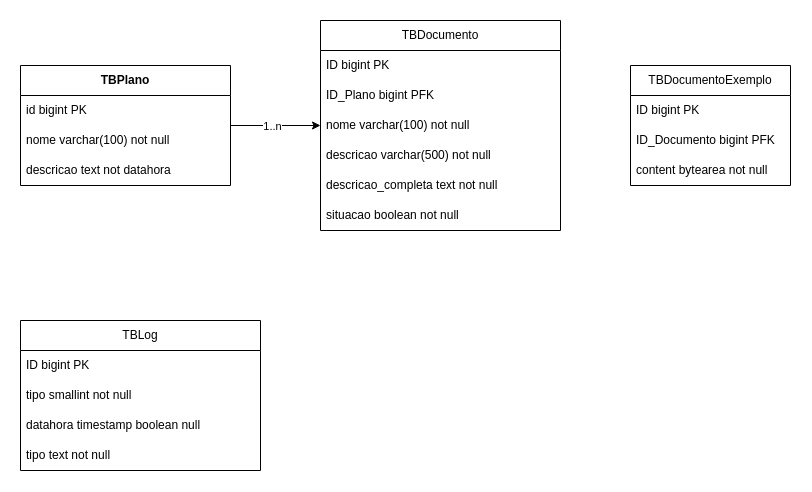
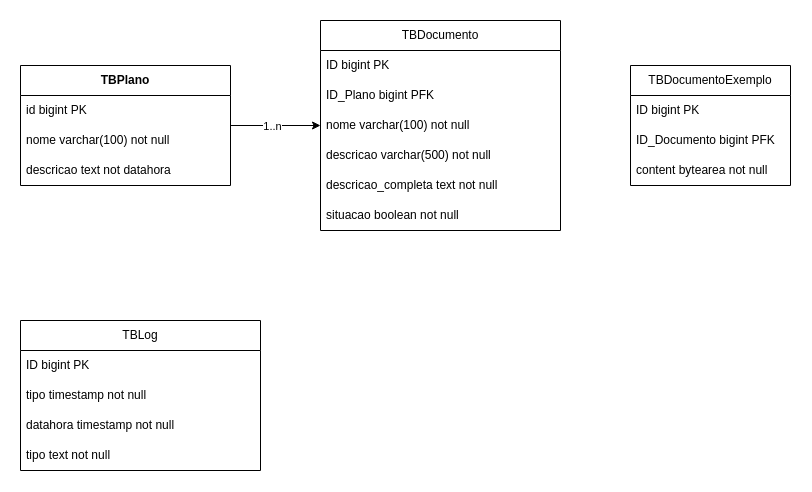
(86, 396) -> (93, 396)
(120, 426) -> (108, 426)
